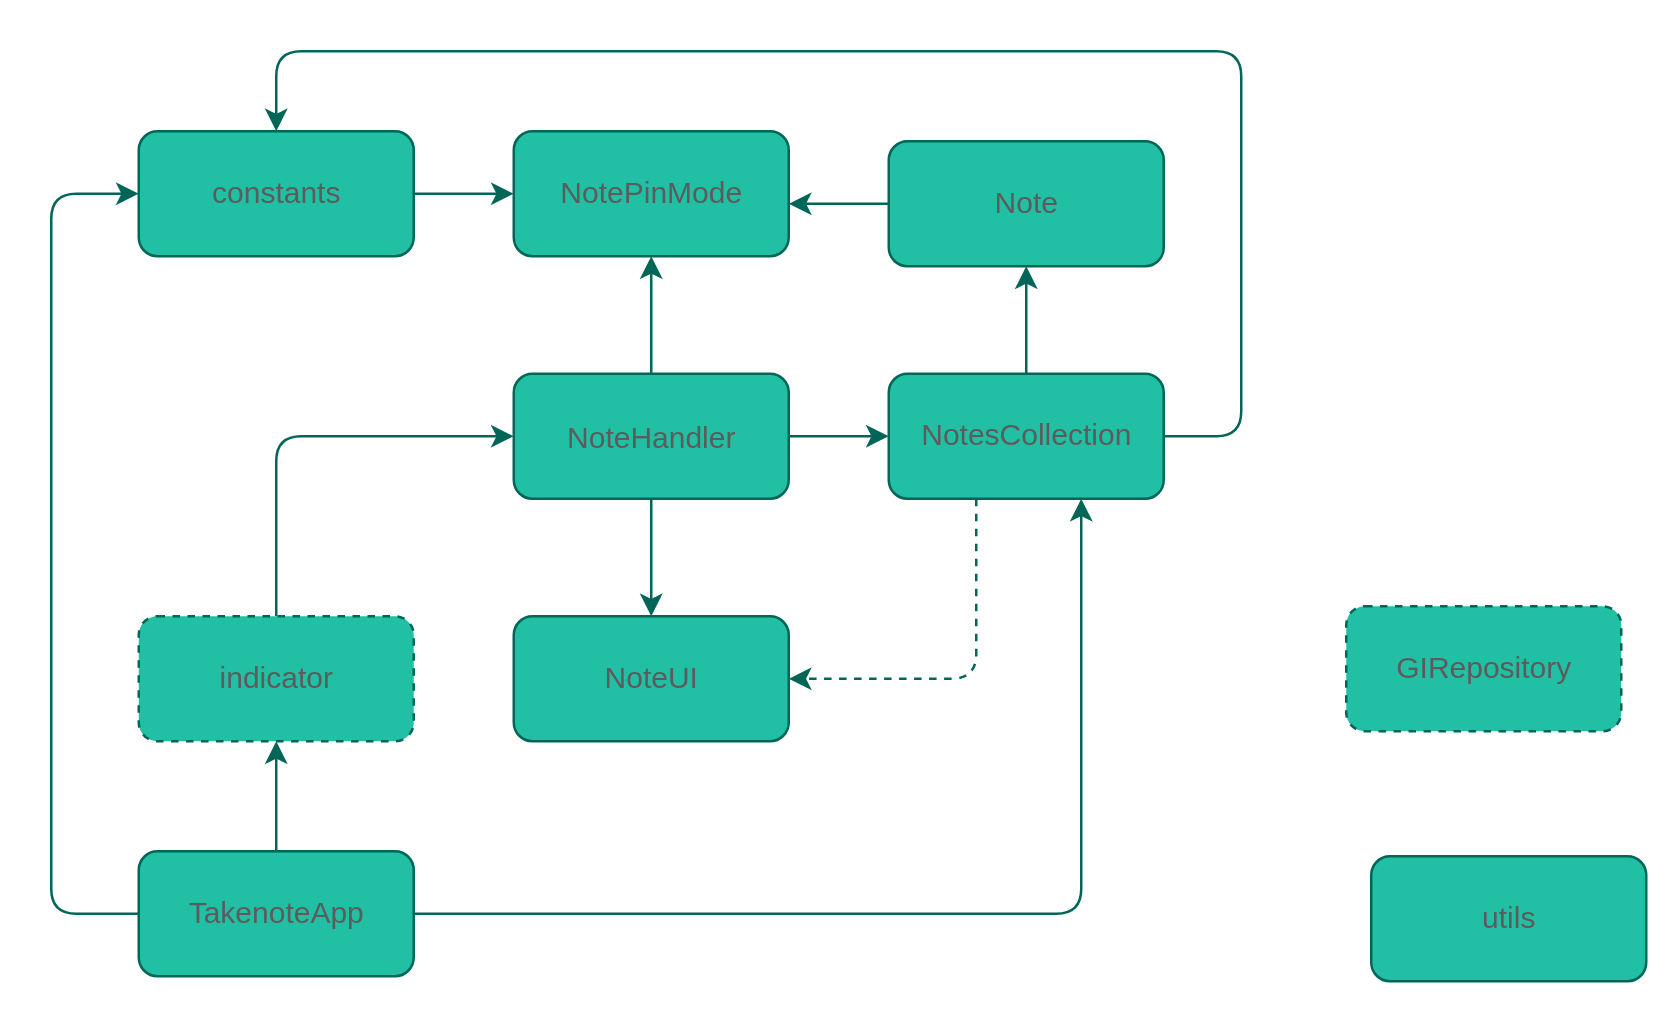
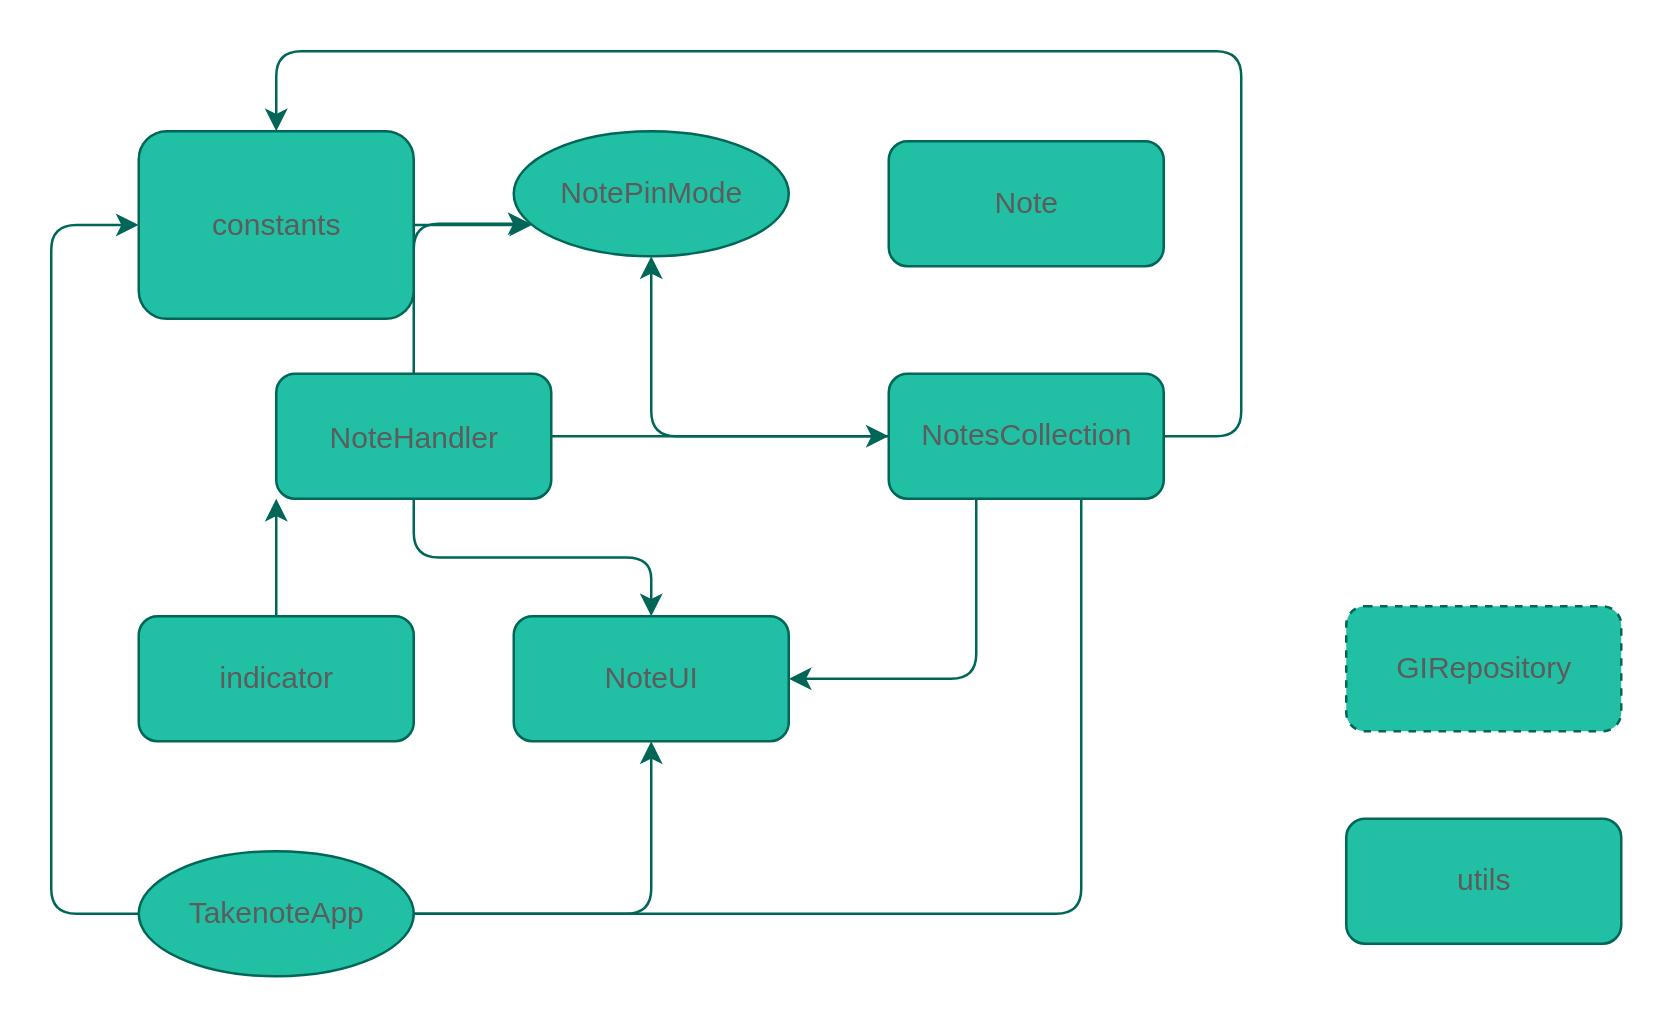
(276, 194) -> (276, 225)
(651, 194) -> (651, 194)
(847, 204) -> none
(1026, 327) -> (651, 403)
(651, 436) -> (414, 436)
(1081, 517) -> (1081, 509)
(971, 671) -> (971, 671)
(276, 679) -> (276, 679)
(276, 804) -> (651, 833)
(276, 914) -> (276, 914)
(1509, 919) -> (1484, 881)
